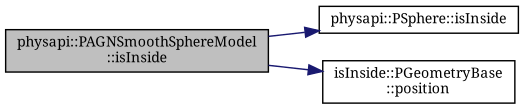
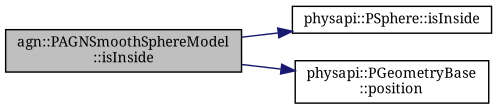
(137, 51) -> (124, 51)
(419, 82) -> (392, 82)
